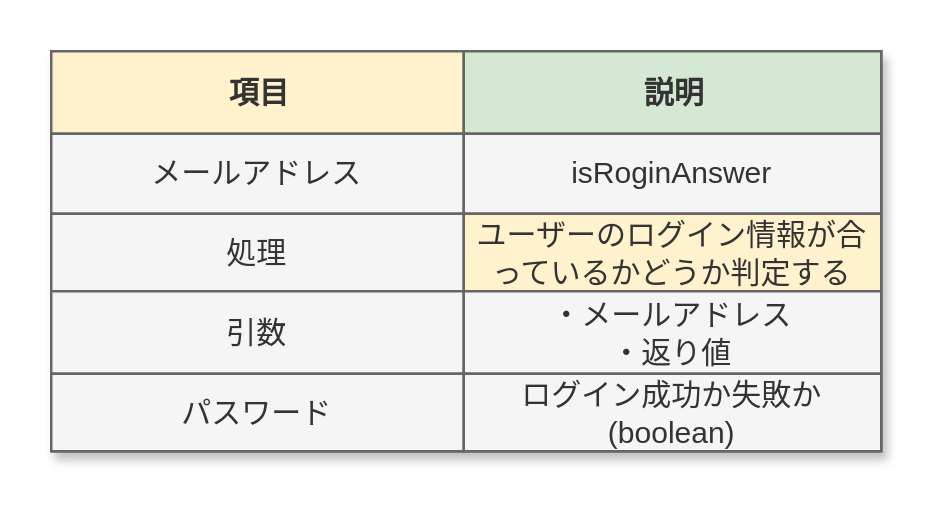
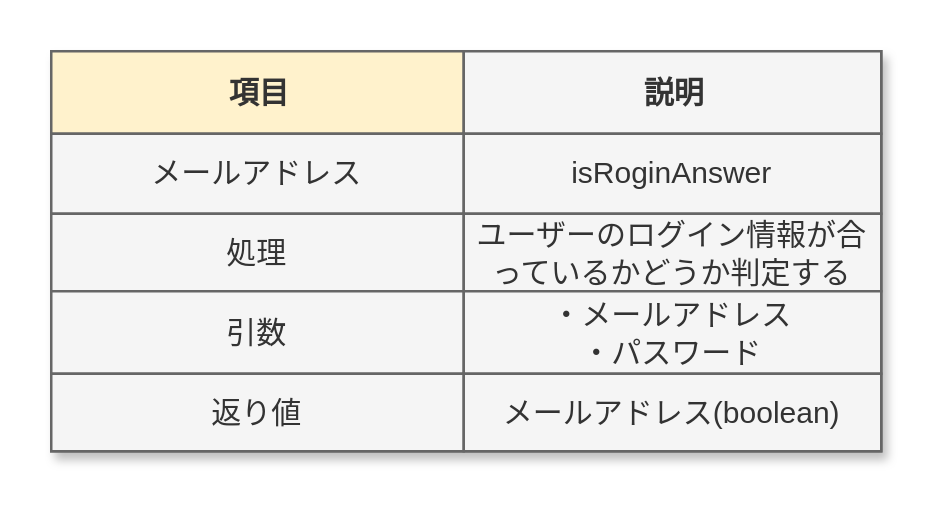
(673, 93) -> (673, 93)
(673, 253) -> (673, 253)
(673, 334) -> (673, 334)
(258, 414) -> (258, 414)
(673, 414) -> (673, 414)
